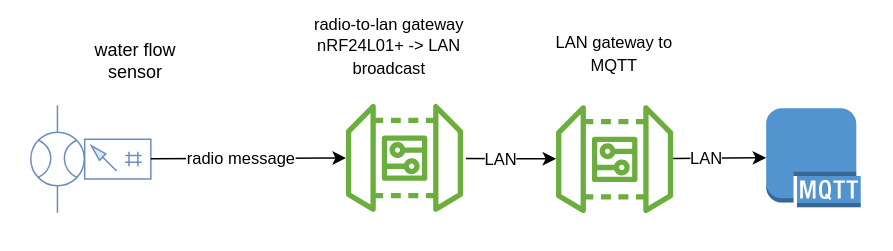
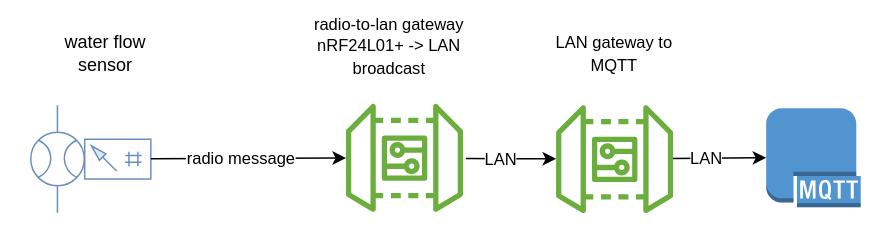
(136, 61) -> (106, 53)
